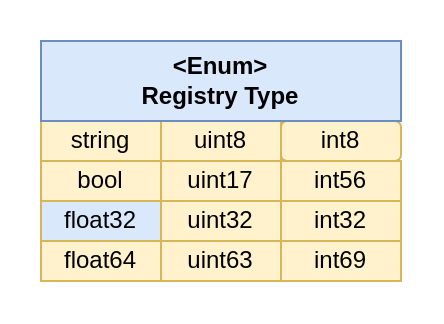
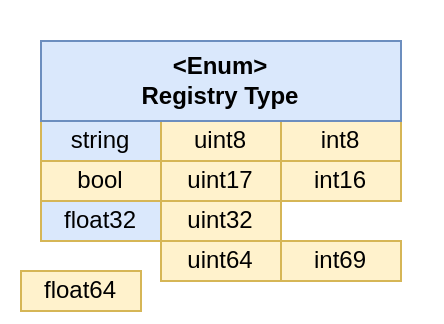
(101, 141) -> (101, 141)
(341, 141) -> (341, 141)
(341, 181) -> (341, 181)
(341, 221) -> none
(101, 261) -> (81, 291)
(221, 261) -> (221, 261)
